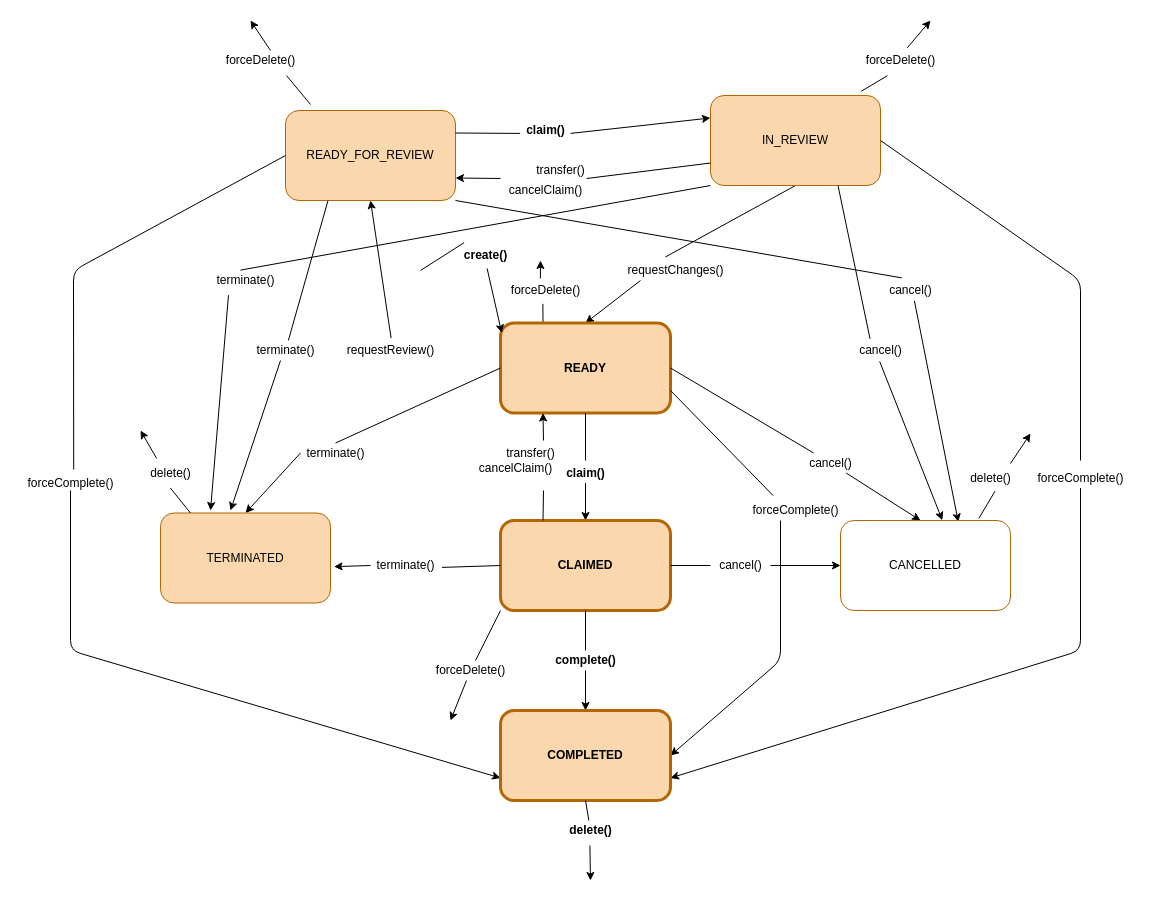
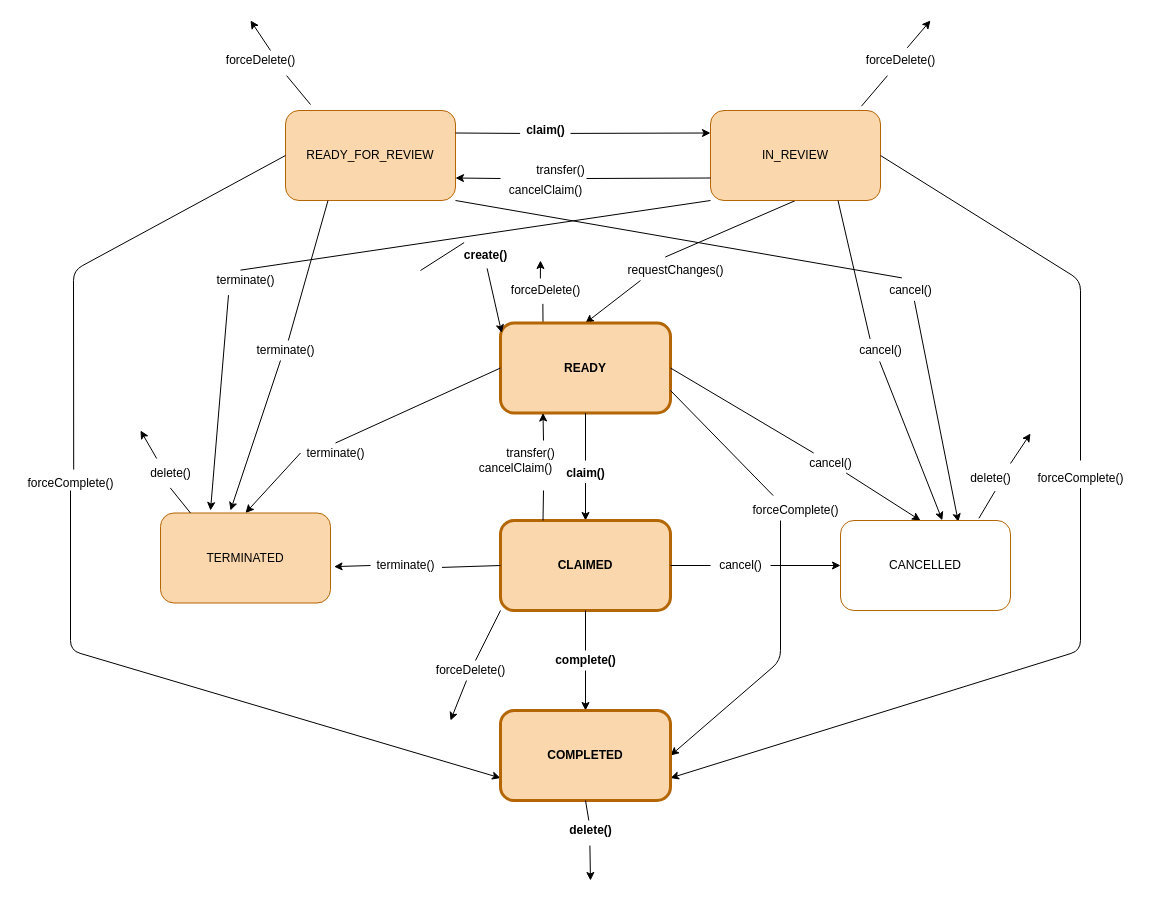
(796, 141) -> (796, 156)
(381, 272) -> none
(391, 351) -> none
